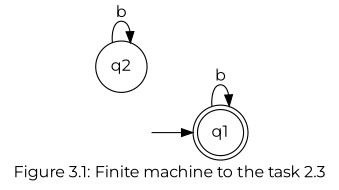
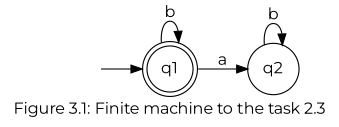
none -> (217, 69)
